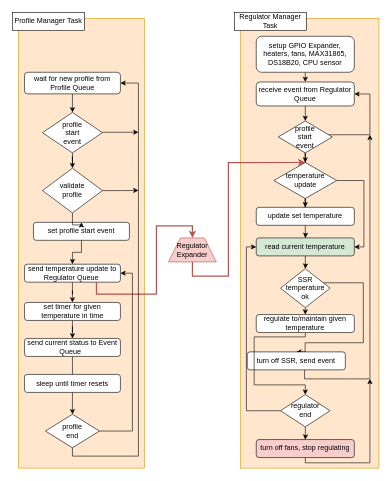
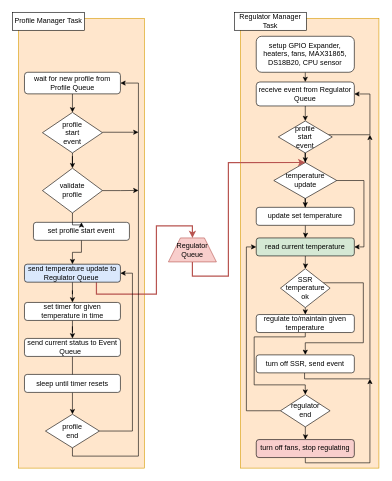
(192, 250) -> (192, 250)
(72, 273) -> (72, 273)
(296, 361) -> (305, 364)
